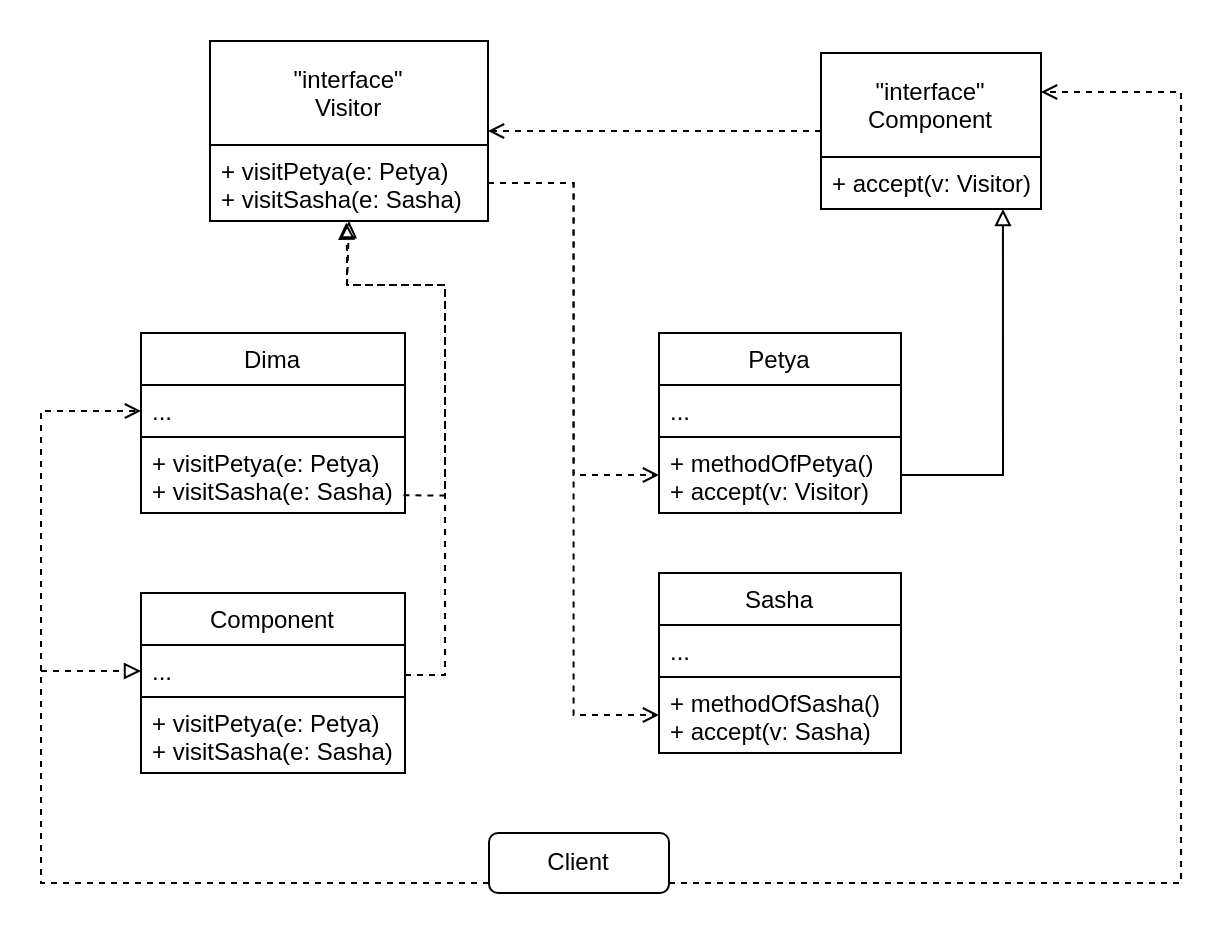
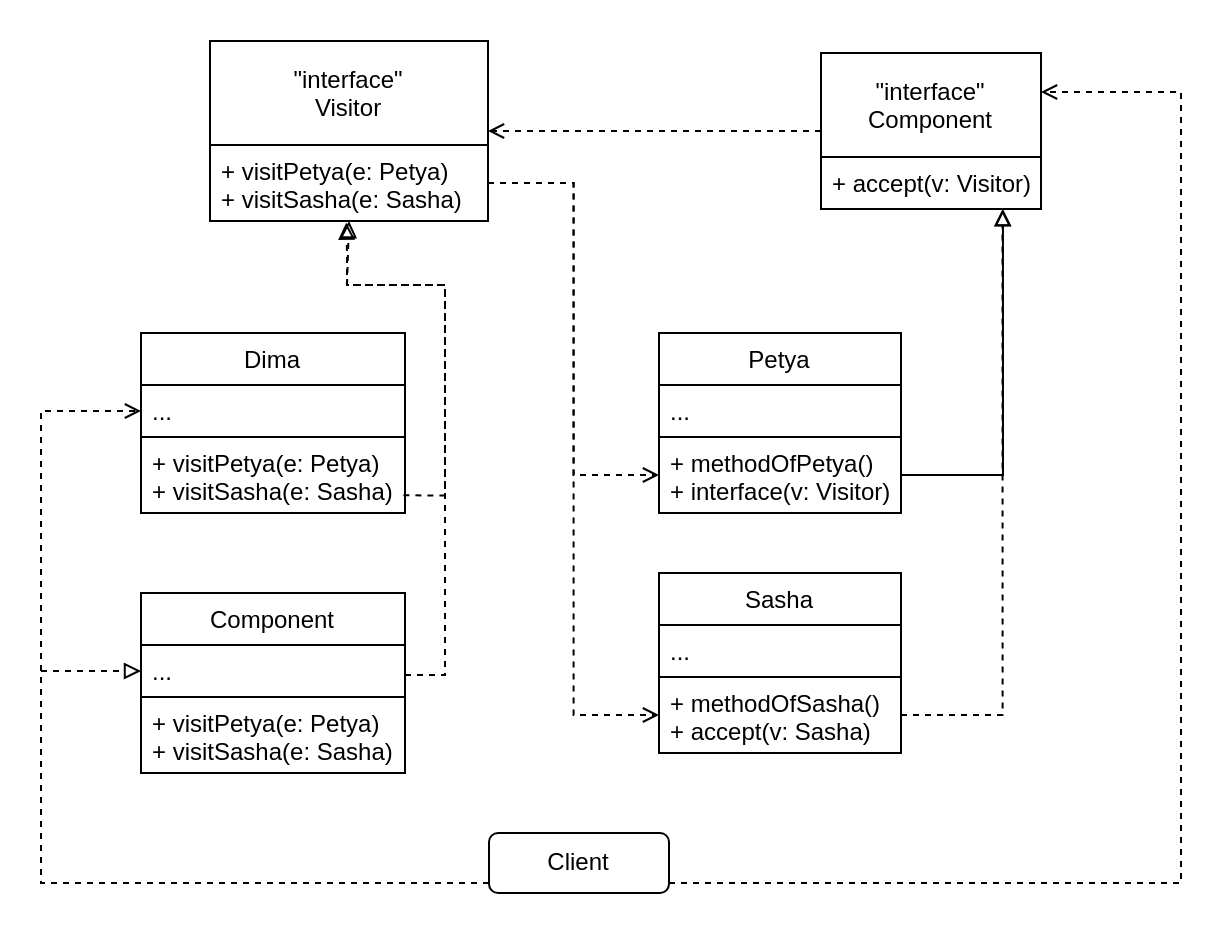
(784, 464) -> (784, 464)
none -> (1003, 646)
